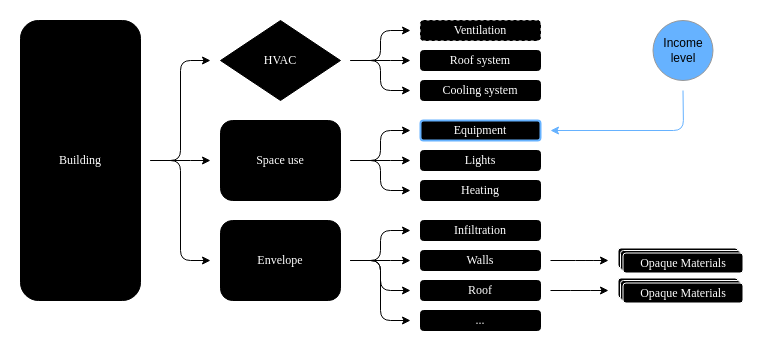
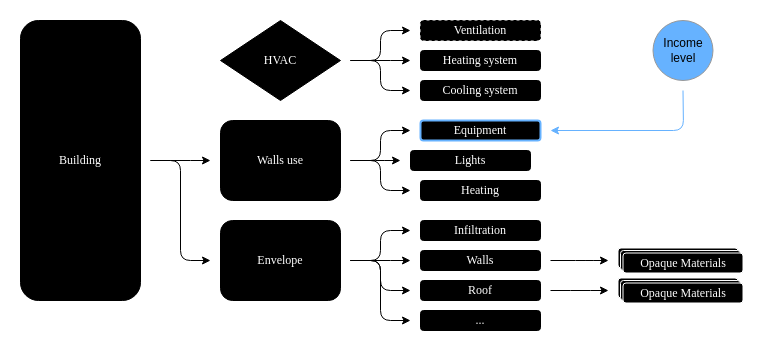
(481, 61) -> (481, 61)
(181, 102) -> none
(281, 161) -> (281, 161)
(481, 161) -> (471, 161)
